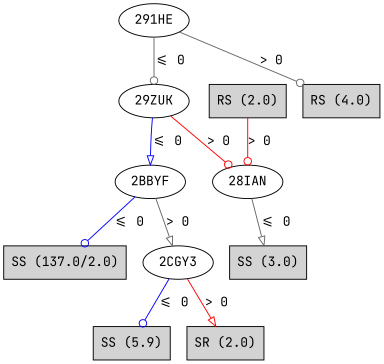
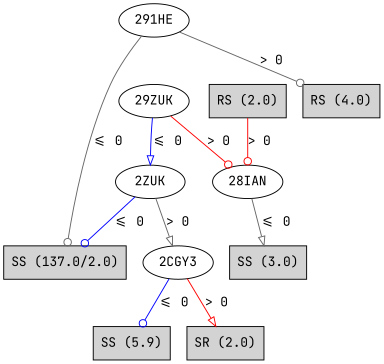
(154, 57) -> (92, 132)
(150, 182) -> (150, 182)
